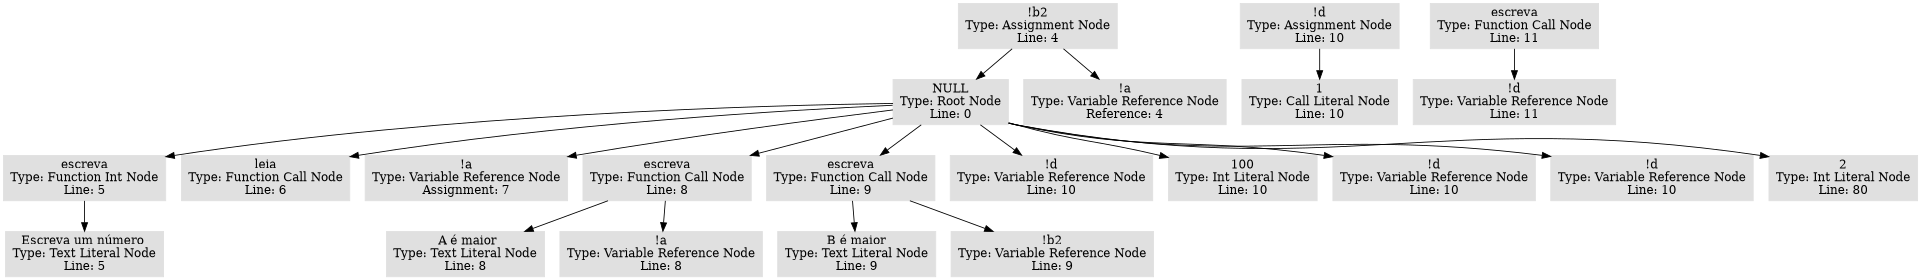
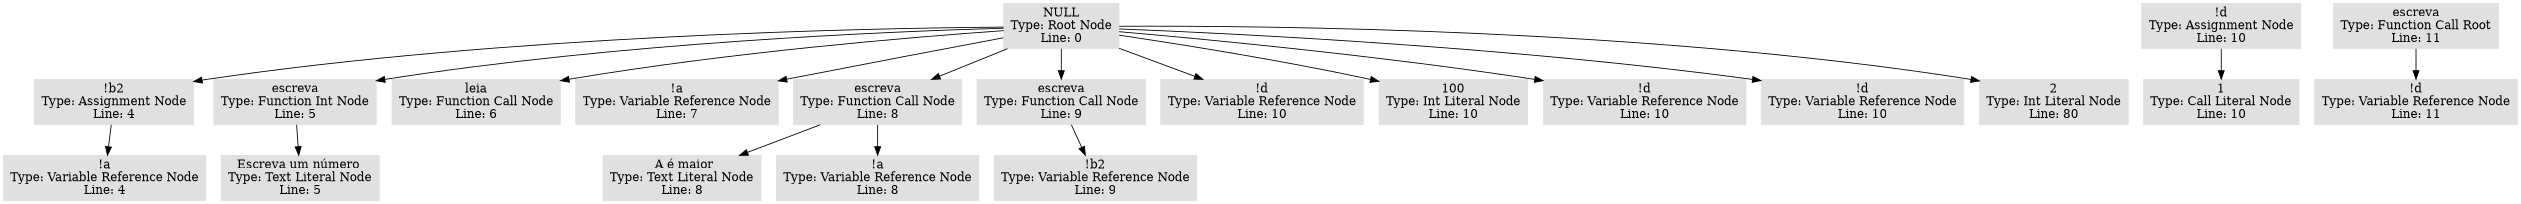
(1514, 26) -> (2416, 26)
(998, 61) -> (602, 41)
(1125, 102) -> (105, 178)
(466, 178) -> (677, 102)
(857, 254) -> none
